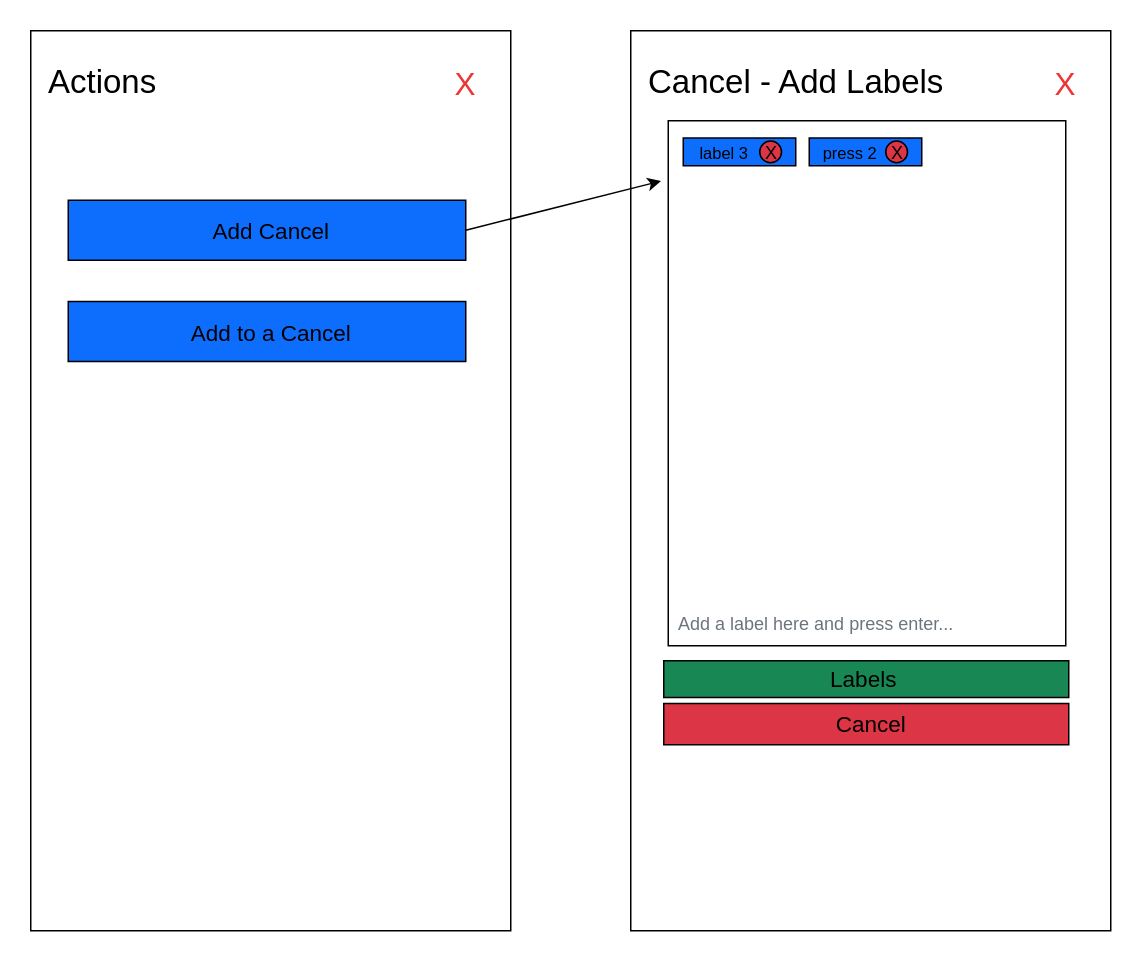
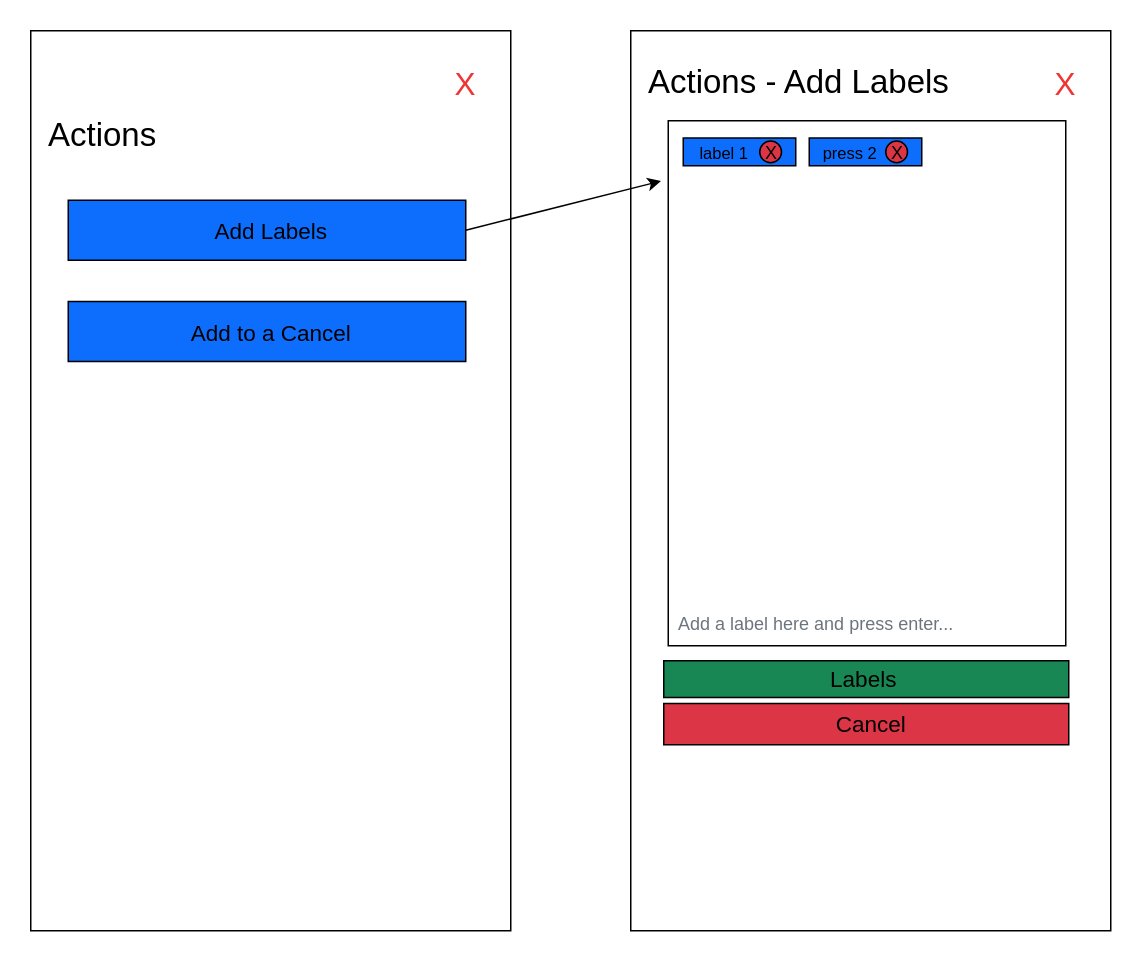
(158, 83) -> (158, 136)
(803, 83) -> (812, 83)
(725, 154) -> (725, 154)
(272, 230) -> (272, 230)
